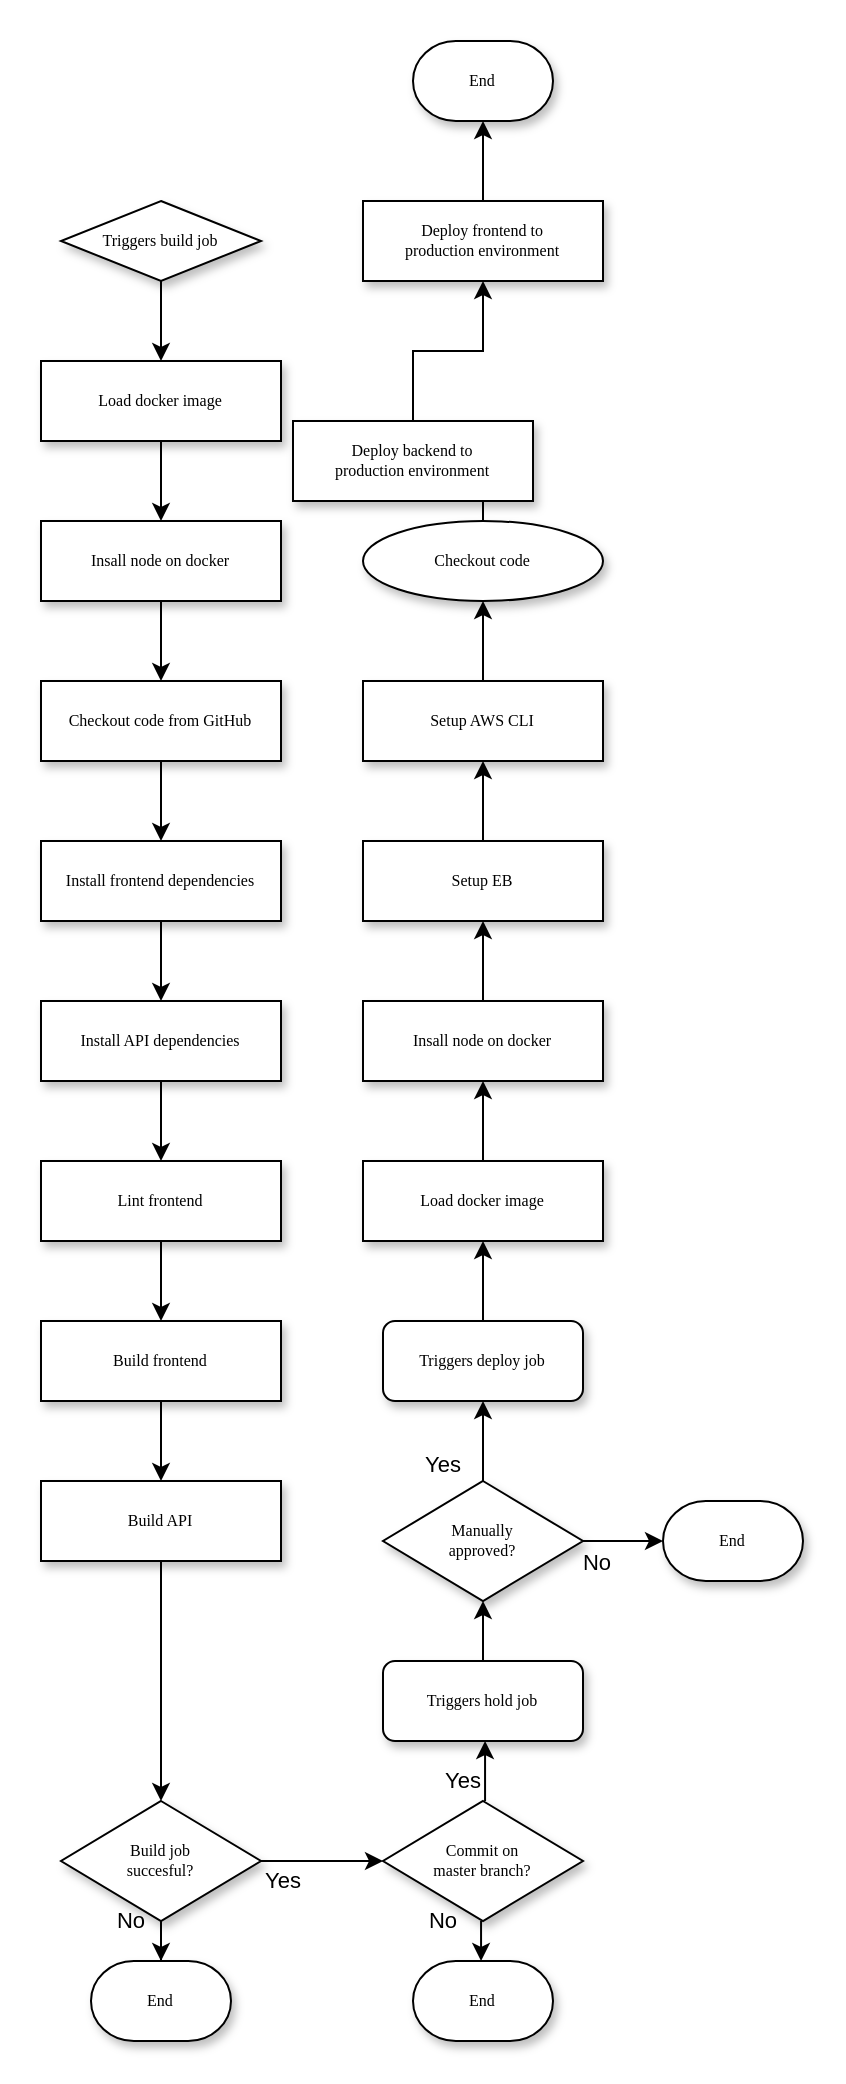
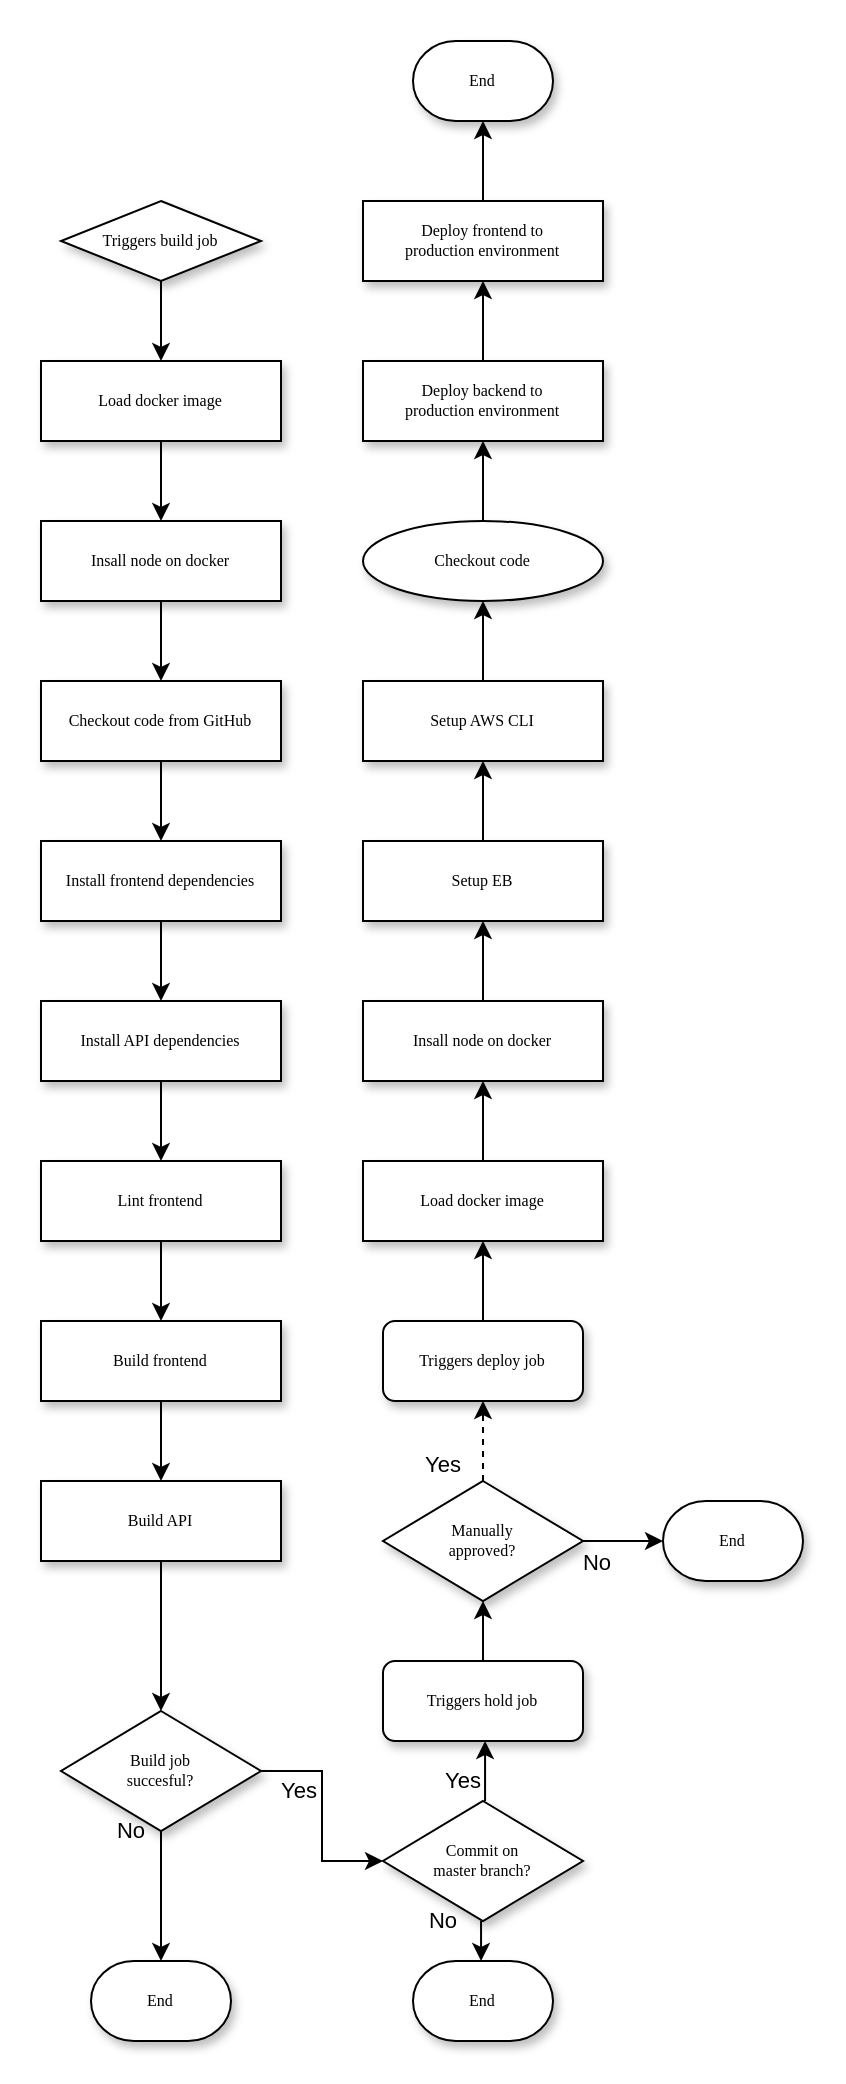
(413, 461) -> (483, 401)
(483, 1448) -> (483, 1448)
(161, 1861) -> (161, 1771)
